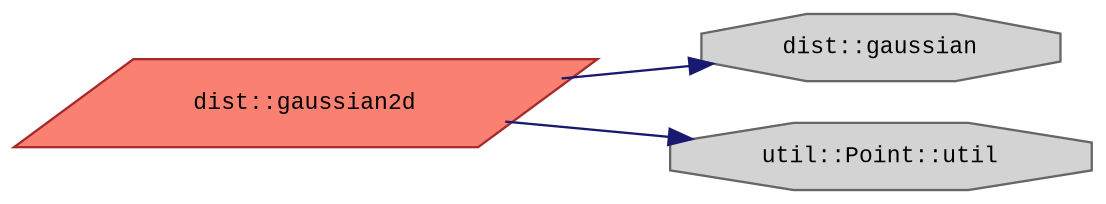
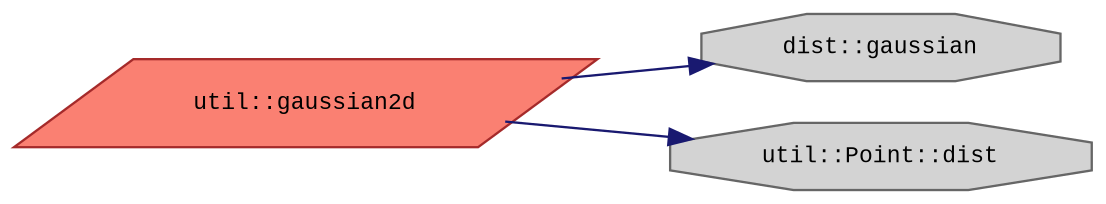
(306, 103) -> (306, 103)
(881, 156) -> (881, 156)
